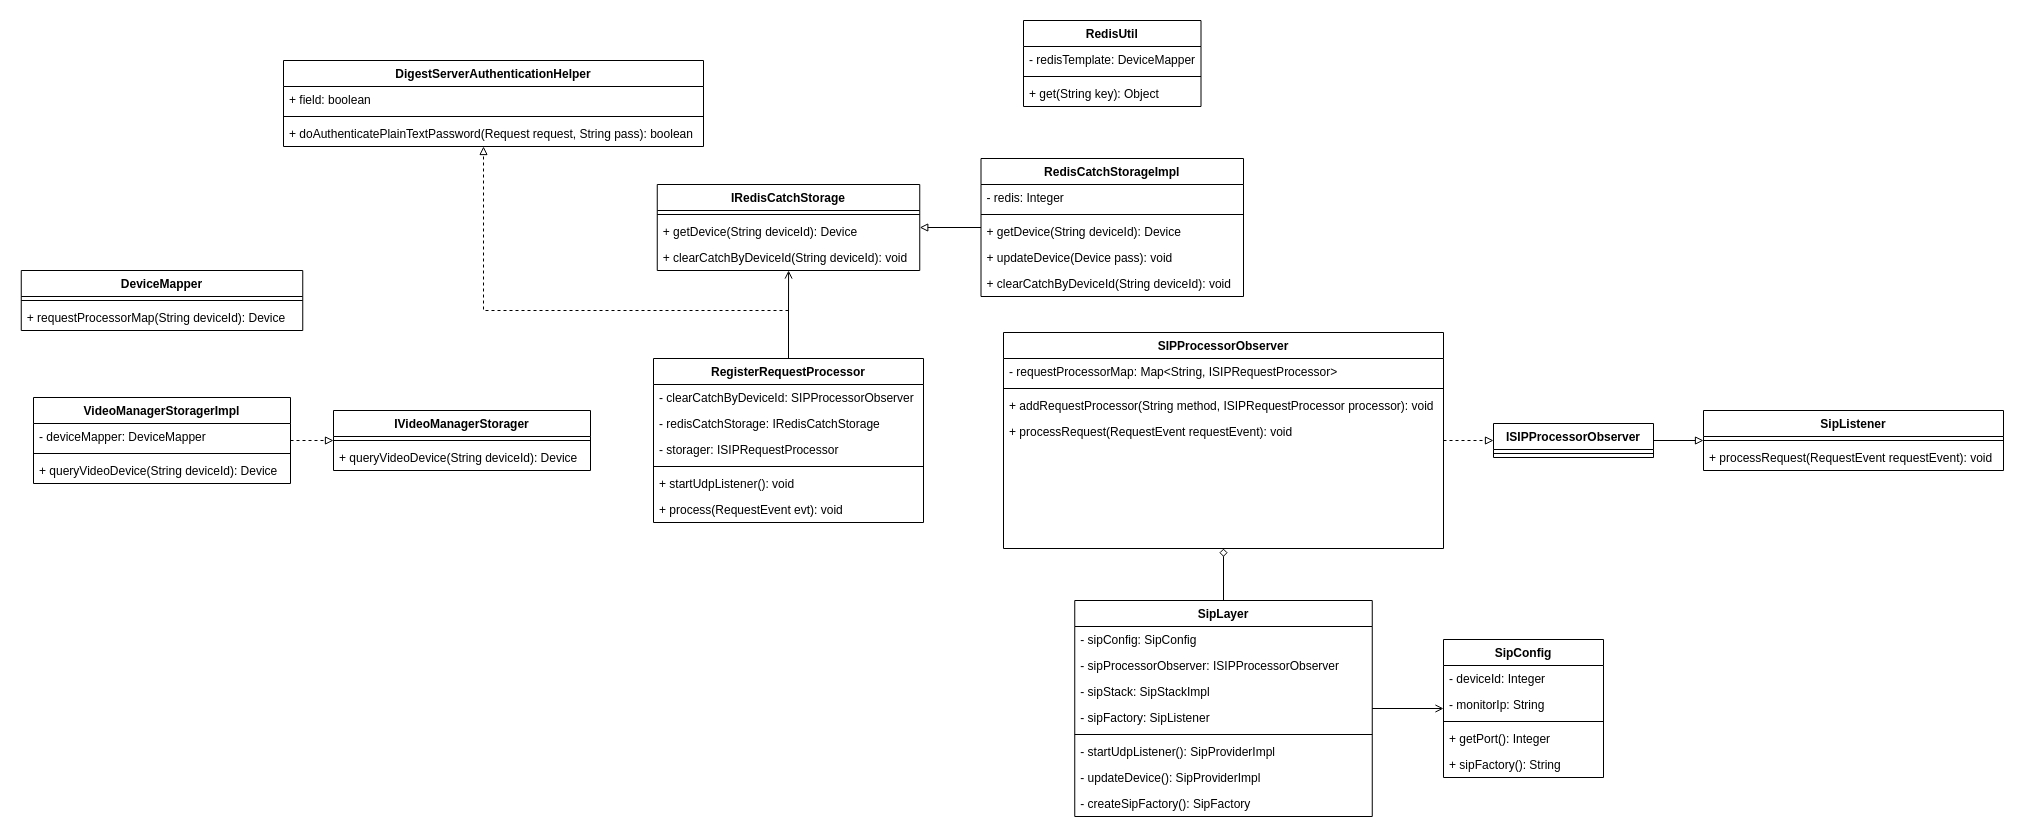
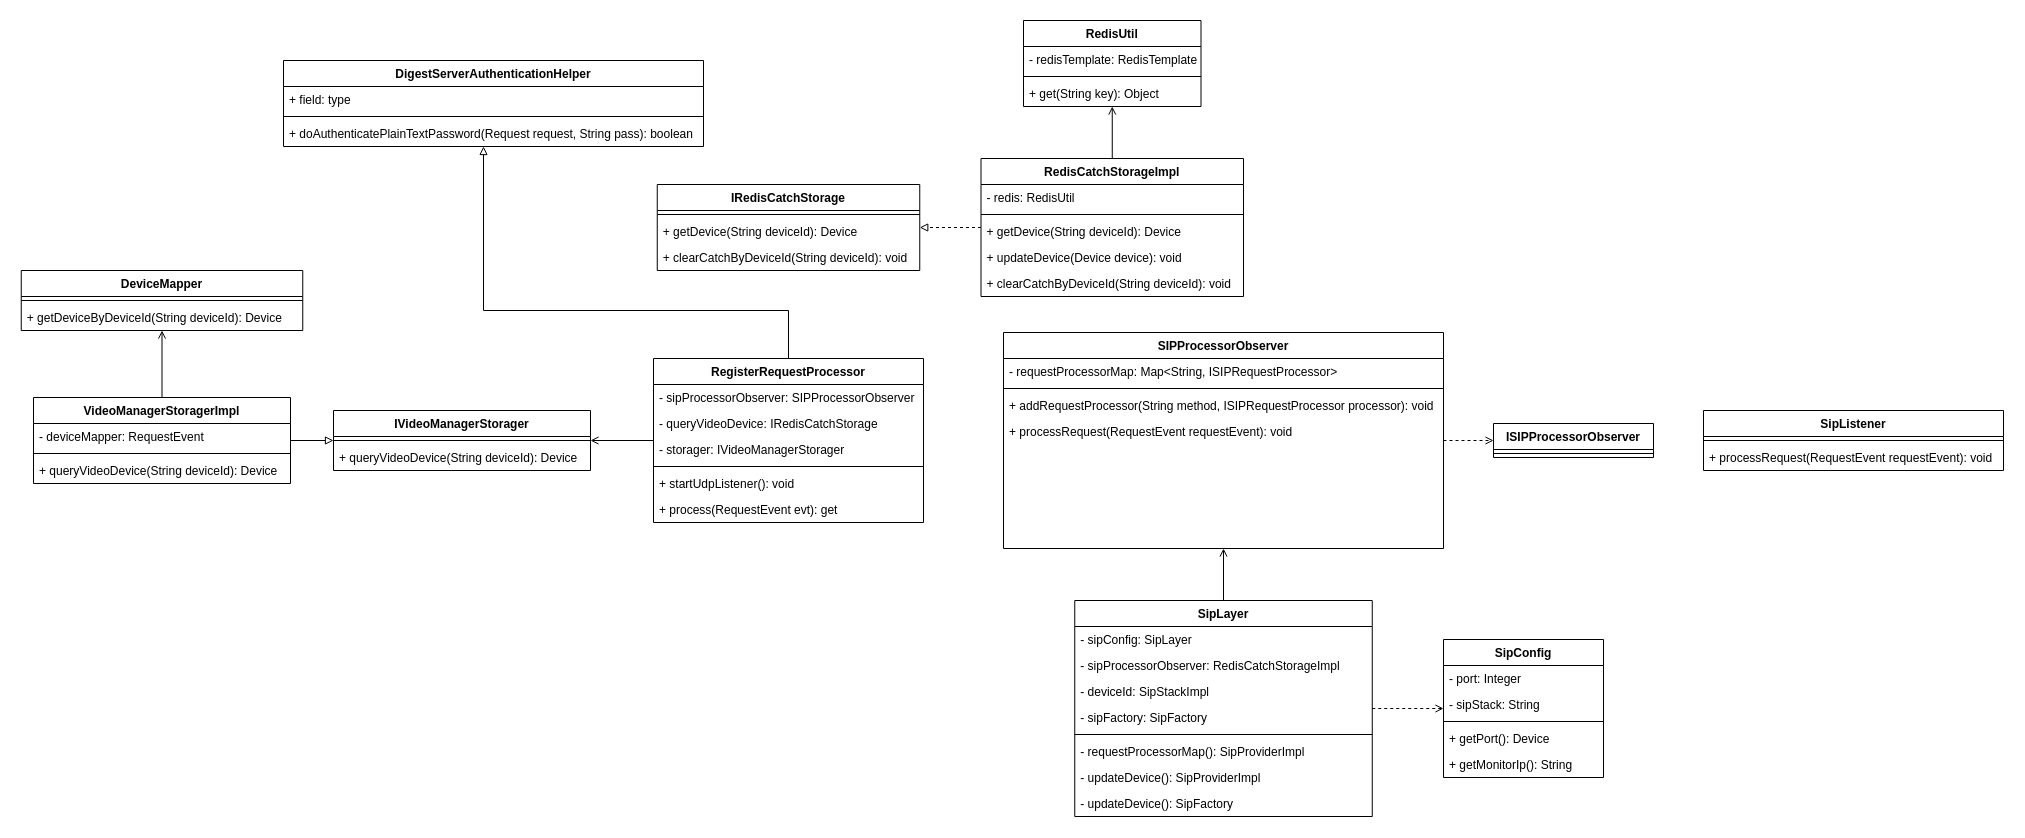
(1119, 60) -> (1120, 60)
(333, 100) -> (325, 100)
none -> (1112, 134)
(1036, 198) -> (1038, 198)
(954, 228) -> (954, 228)
(1090, 258) -> (1095, 258)
(789, 291) -> none
(558, 311) -> (558, 311)
(174, 318) -> (170, 318)
none -> (162, 365)
(799, 398) -> (801, 398)
(785, 424) -> (780, 424)
(127, 437) -> (128, 437)
(308, 441) -> (308, 441)
none -> (622, 441)
(1484, 441) -> (1486, 441)
(1674, 441) -> none
(765, 450) -> (767, 450)
(764, 510) -> (762, 510)
(1224, 557) -> (1224, 554)
(1145, 640) -> (1143, 640)
(1227, 666) -> (1224, 666)
(1508, 679) -> (1496, 679)
(1155, 692) -> (1155, 692)
(1508, 705) -> (1505, 705)
(1406, 709) -> (1406, 709)
(1158, 718) -> (1156, 718)
(1515, 739) -> (1510, 739)
(1195, 752) -> (1207, 752)
(1518, 765) -> (1525, 765)
(1182, 804) -> (1168, 804)
